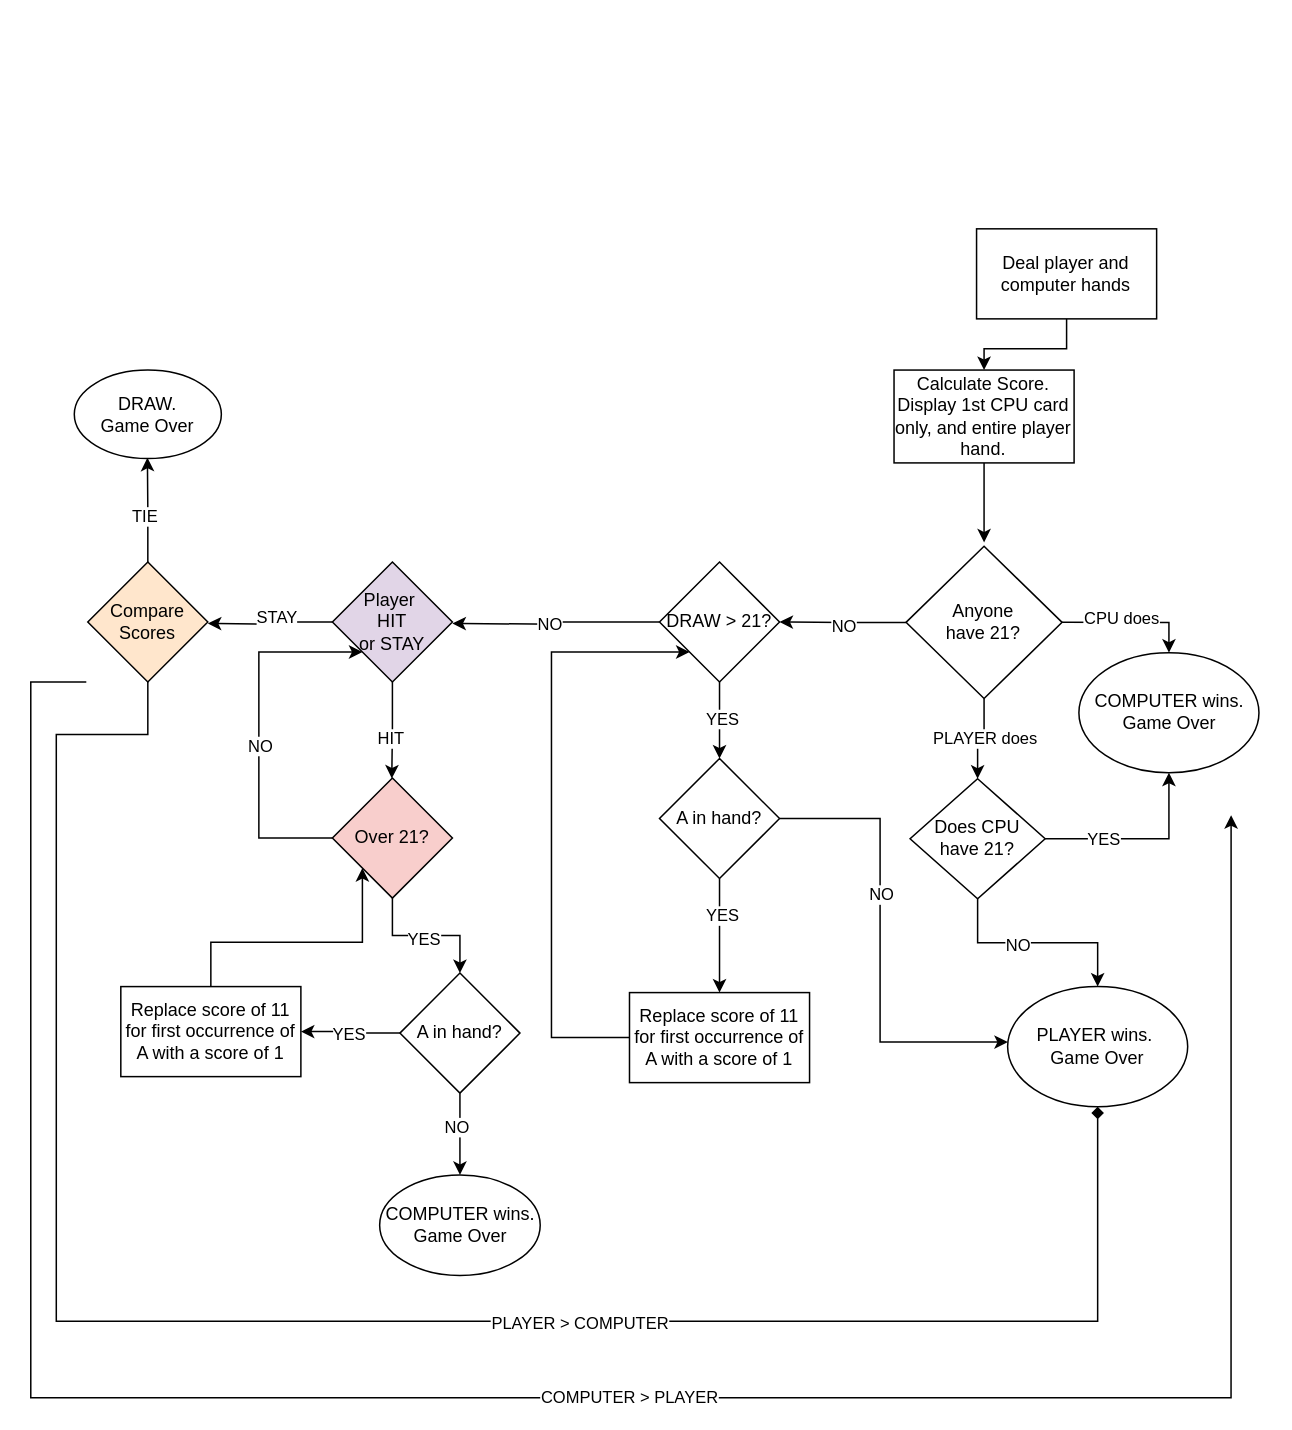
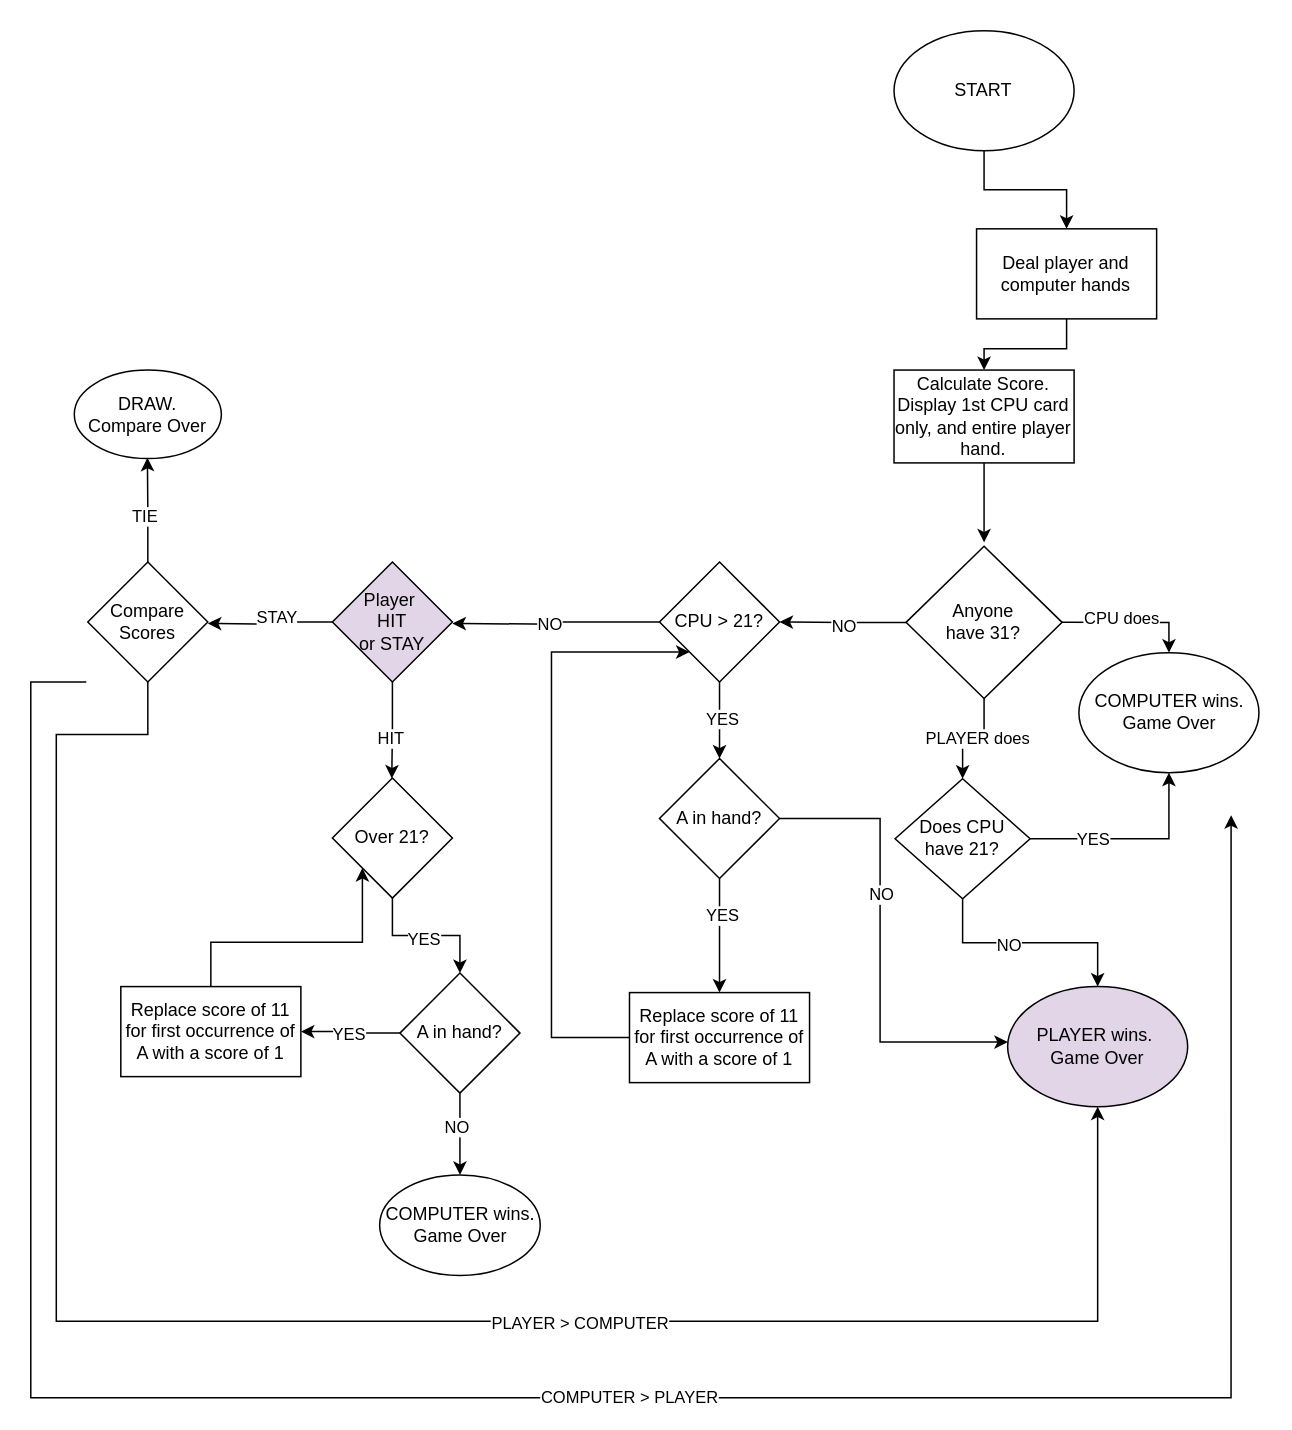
none -> (984, 91)
none -> (1020, 190)
(148, 415) -> (148, 415)
(148, 622) -> (148, 622)
(719, 622) -> (719, 622)
(983, 622) -> (983, 622)
(259, 735) -> none
(392, 838) -> (392, 838)
(977, 838) -> (962, 838)
(1097, 1046) -> (1097, 1046)
(1097, 1119) -> (1097, 1118)
